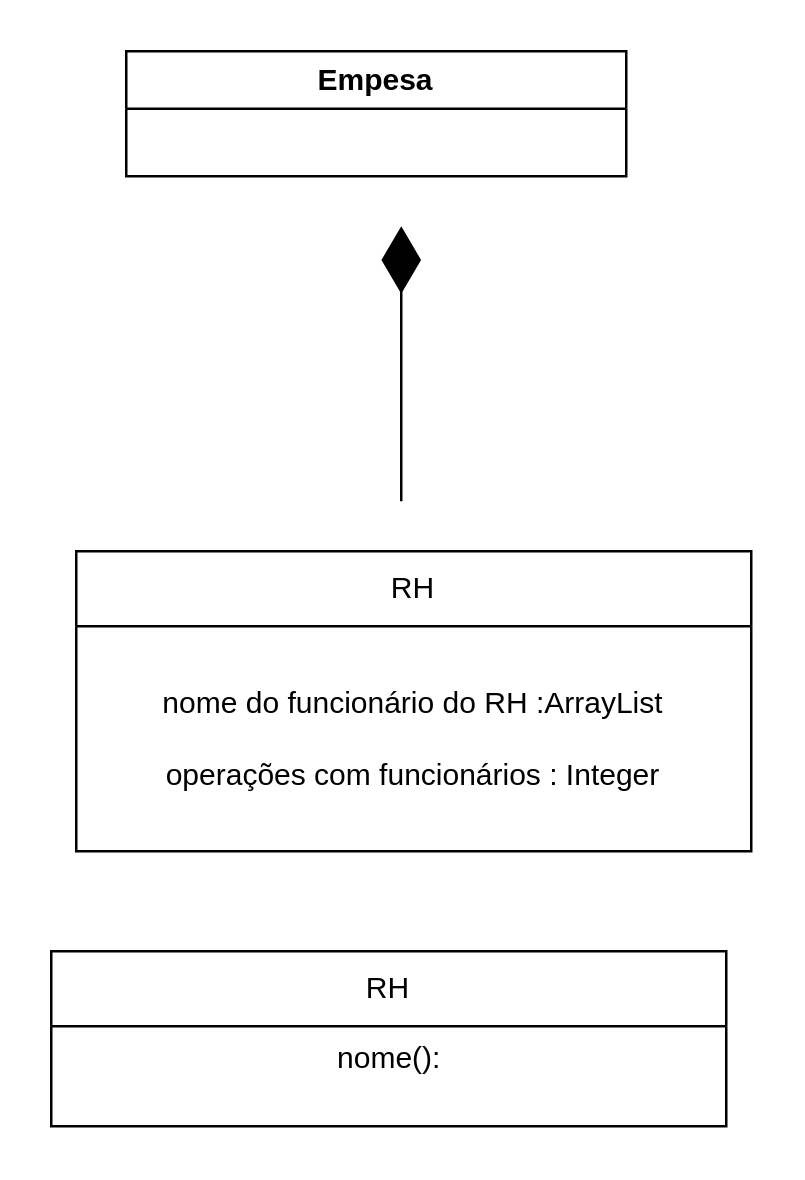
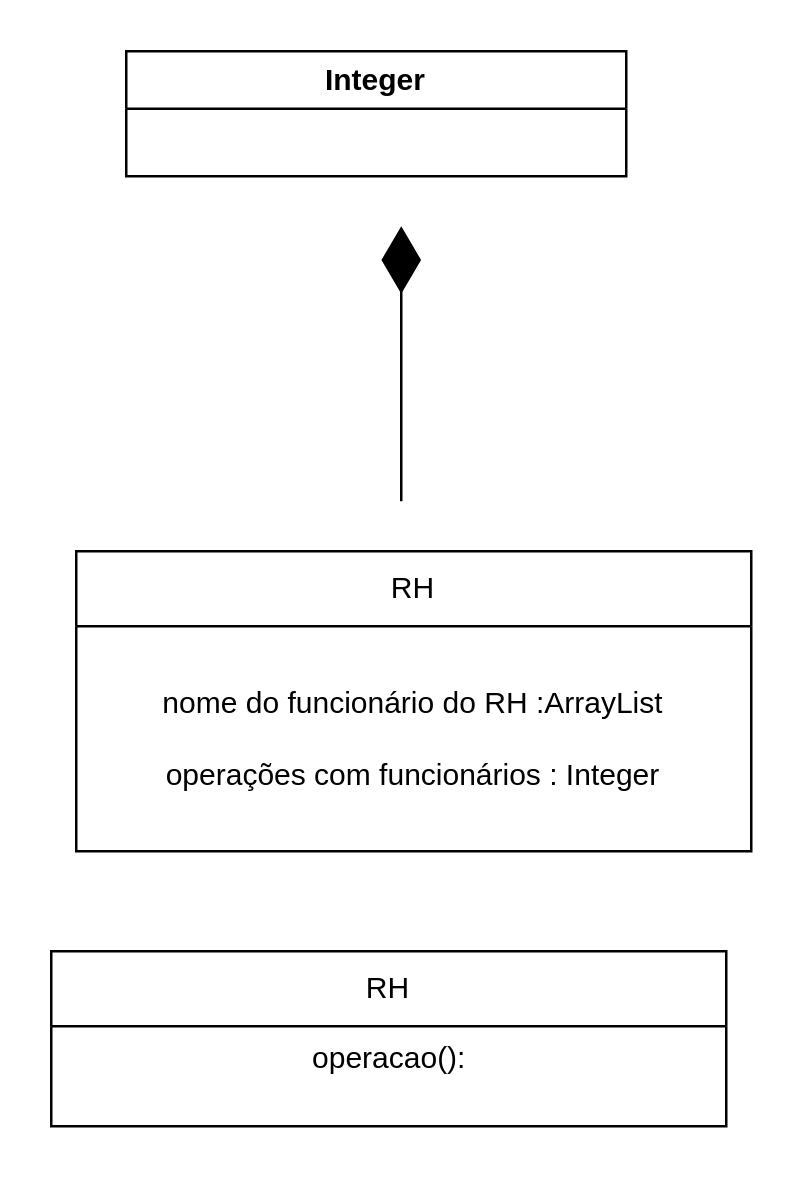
(376, 81) -> (376, 81)
(390, 1076) -> (390, 1076)
